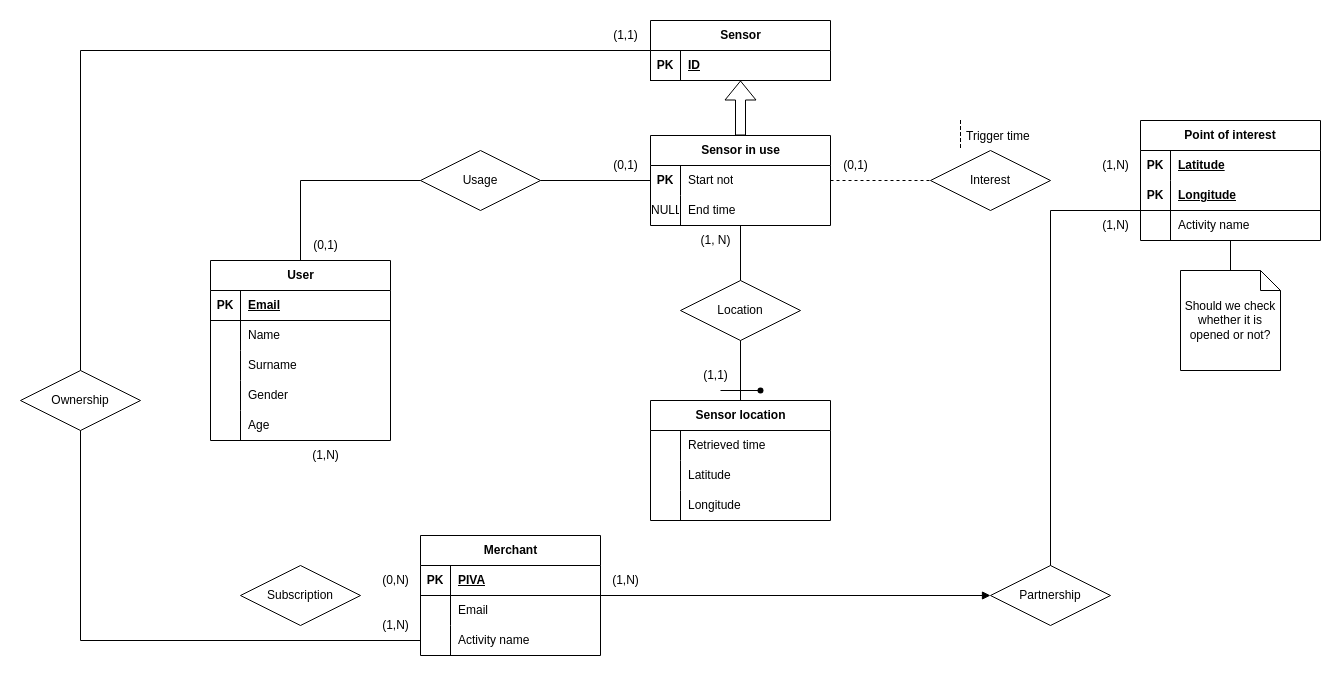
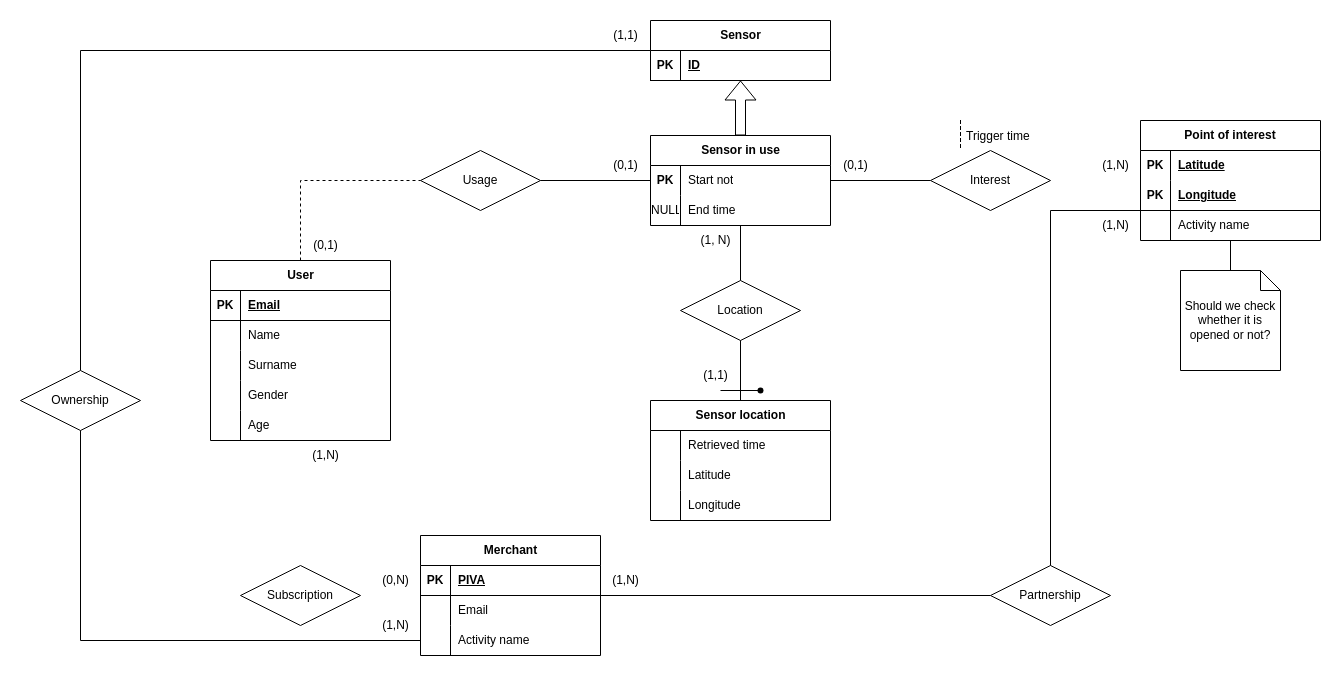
(322, 181) -> (322, 181)
(881, 181) -> (881, 181)
(981, 596) -> (984, 596)
